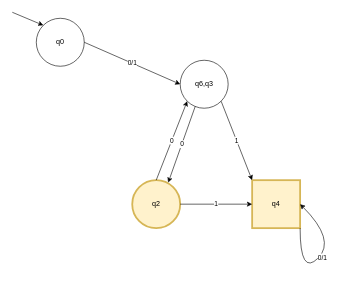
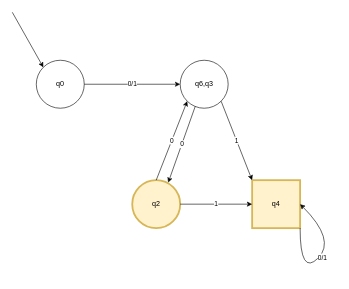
(60, 42) -> (60, 84)
